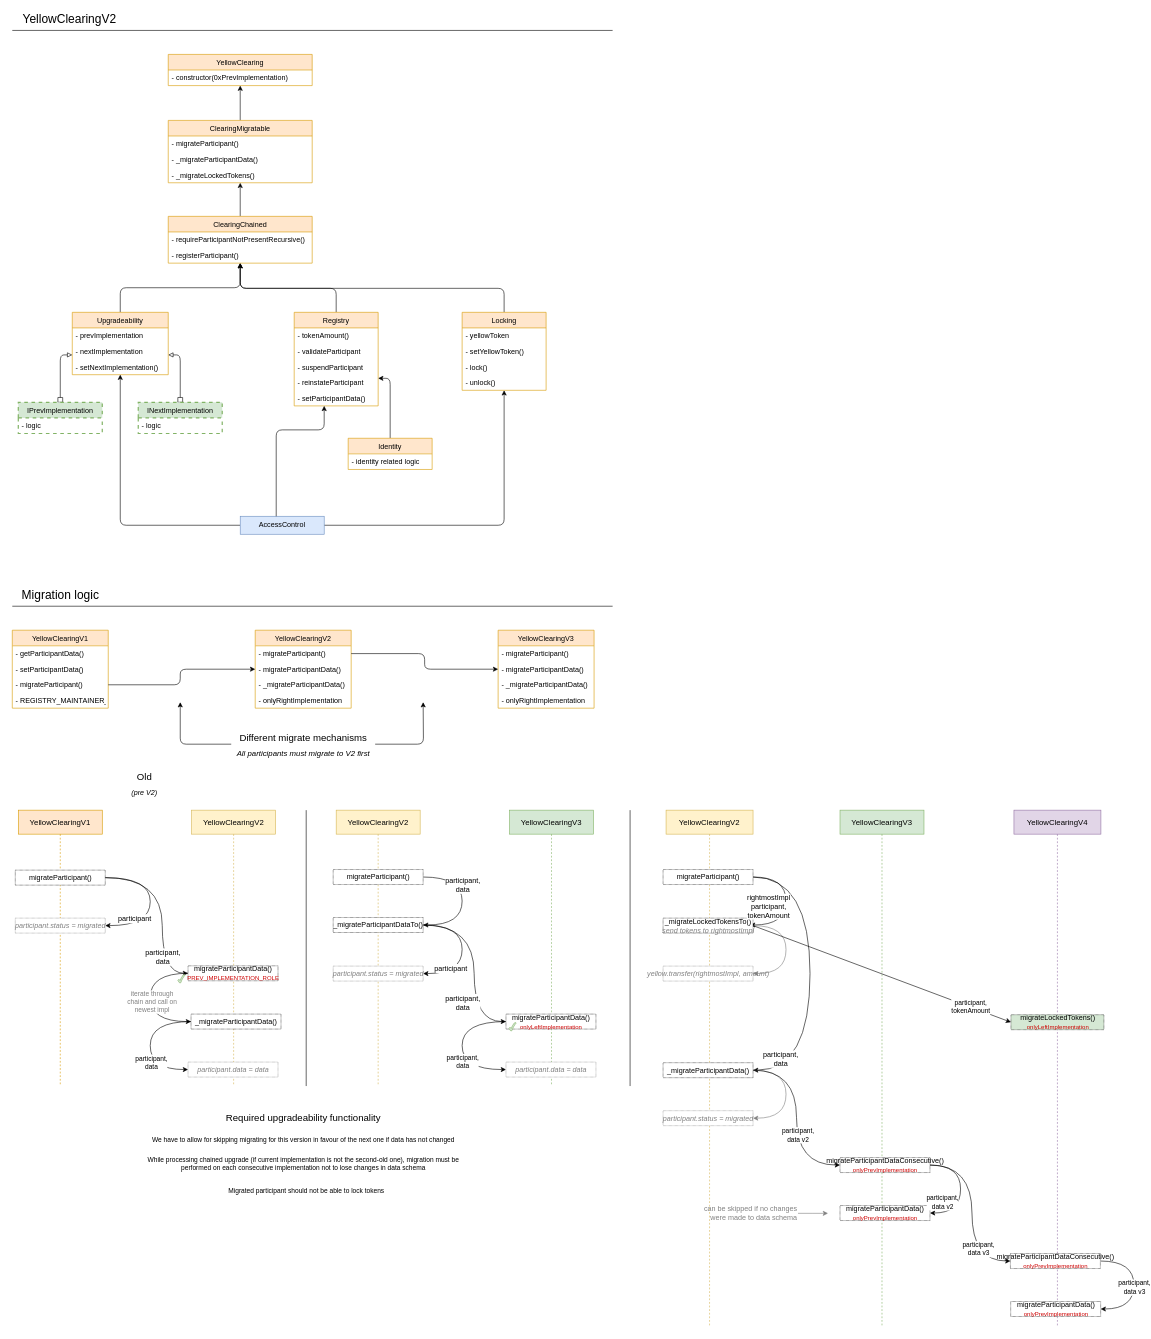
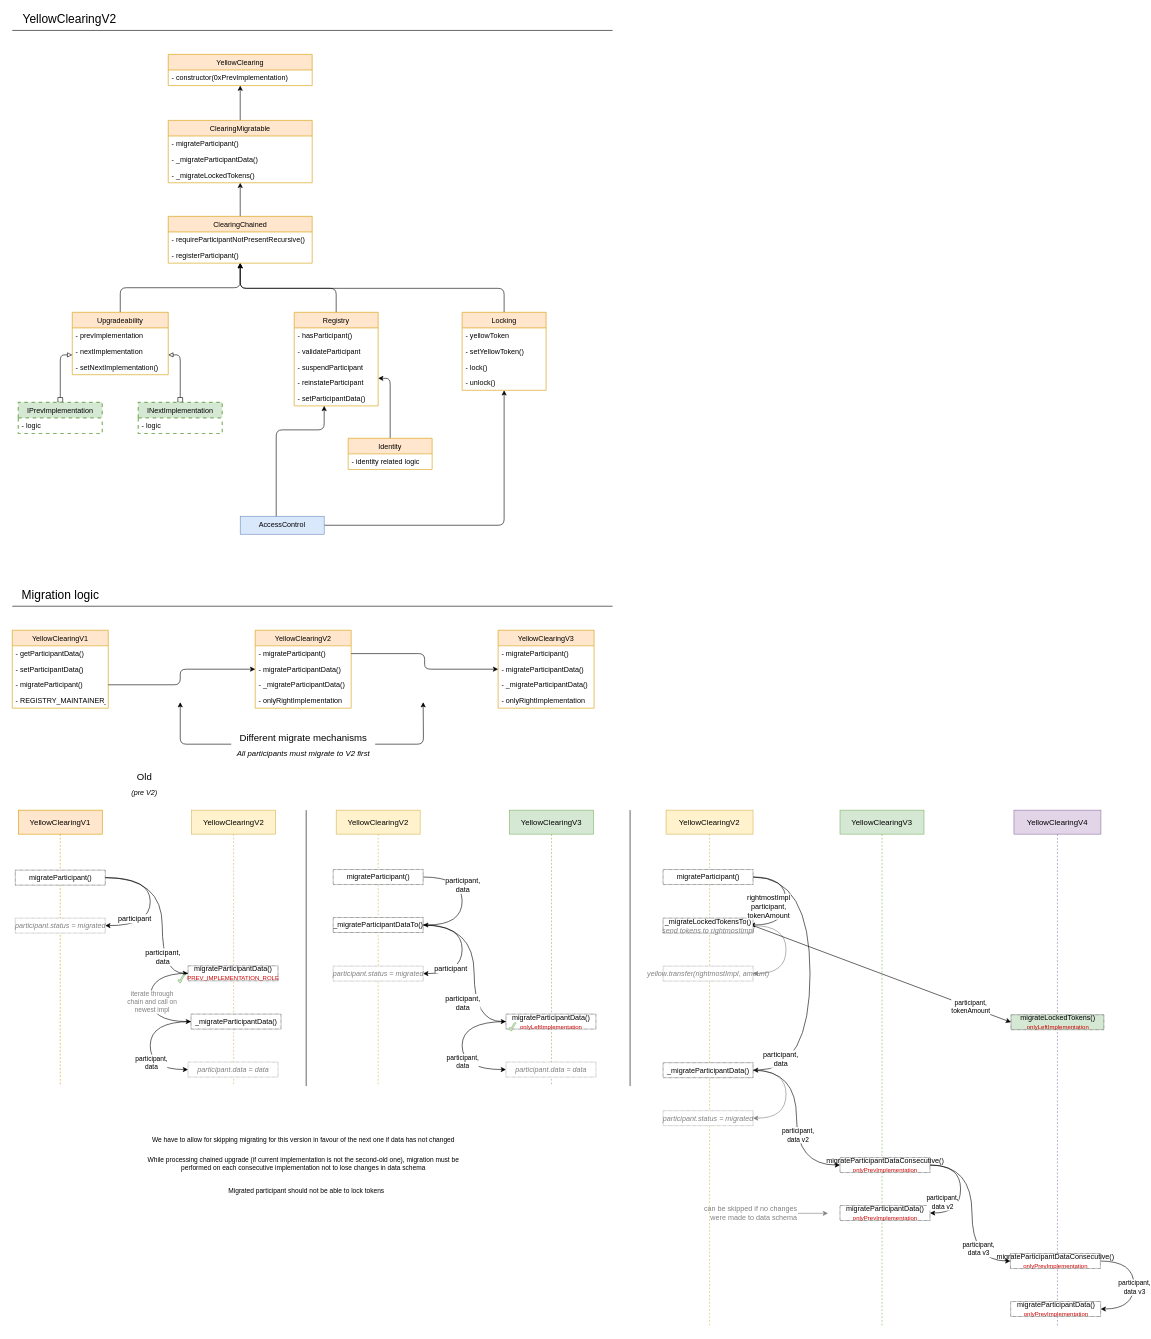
(327, 336) -> (331, 336)
(121, 521) -> none
(303, 1116) -> none
